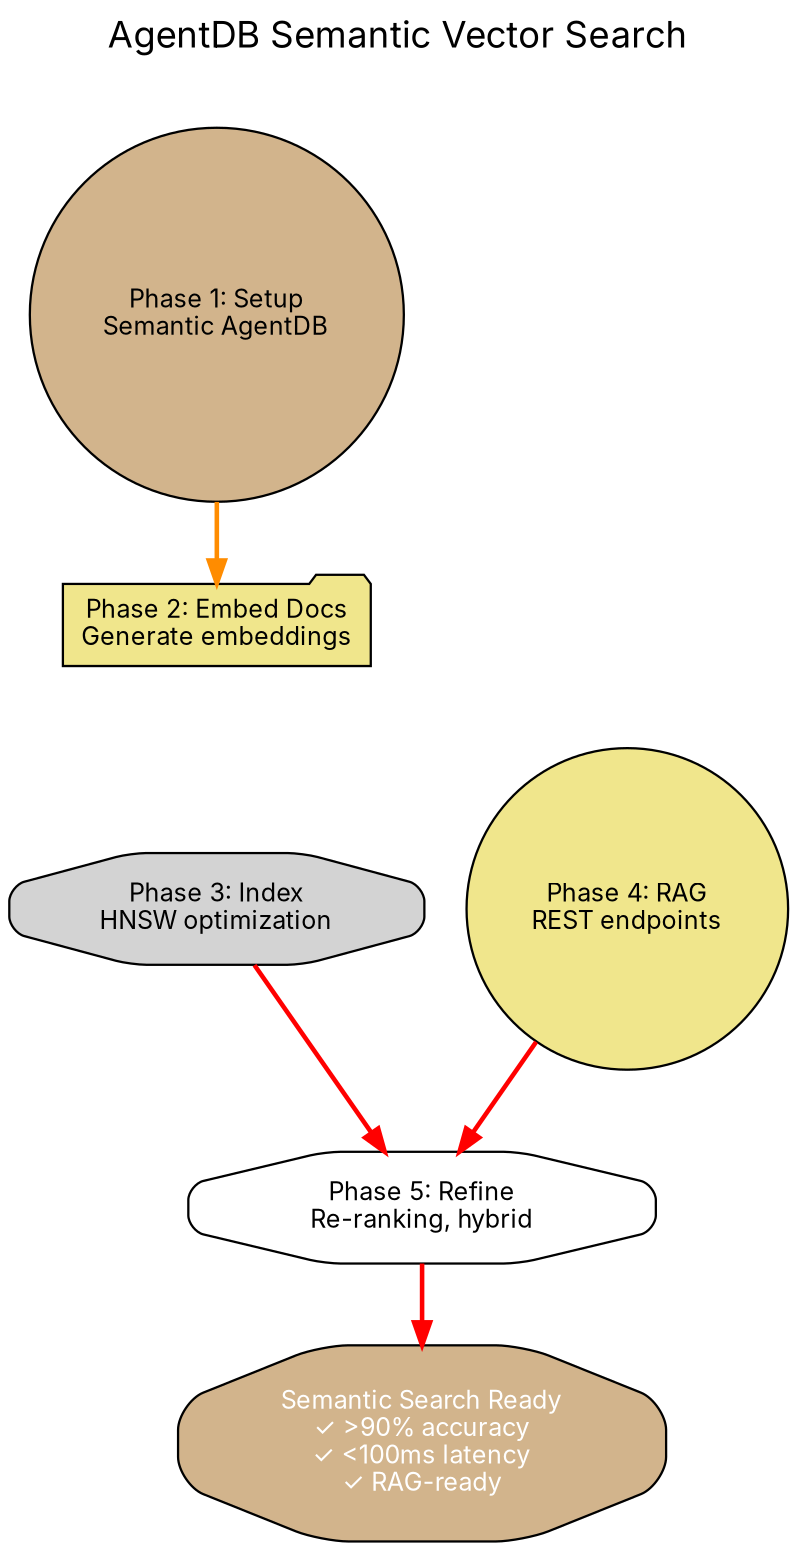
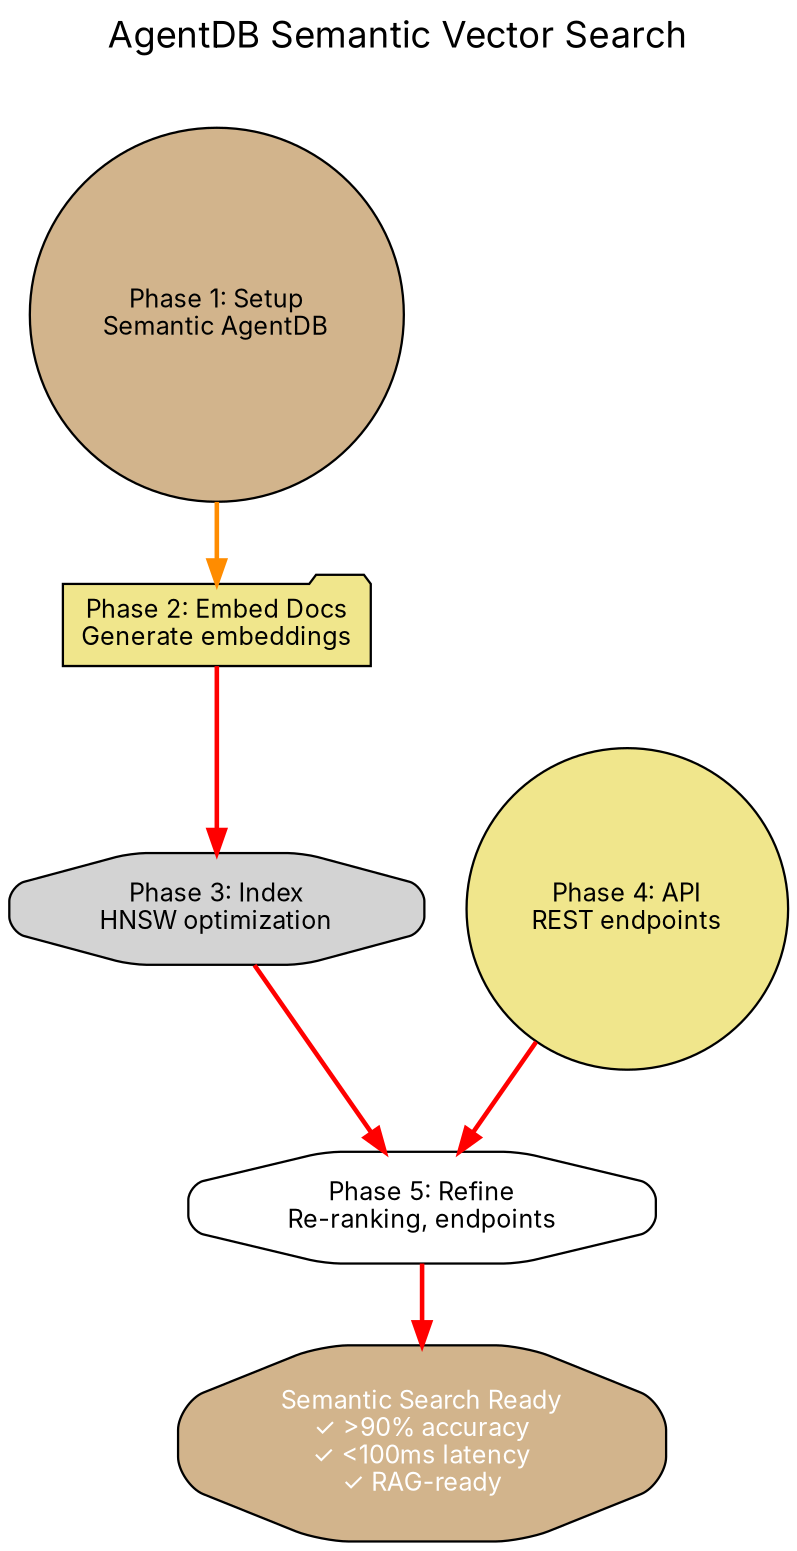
none -> (217, 748)
(627, 909) -> (627, 909)
(422, 1208) -> (422, 1208)
